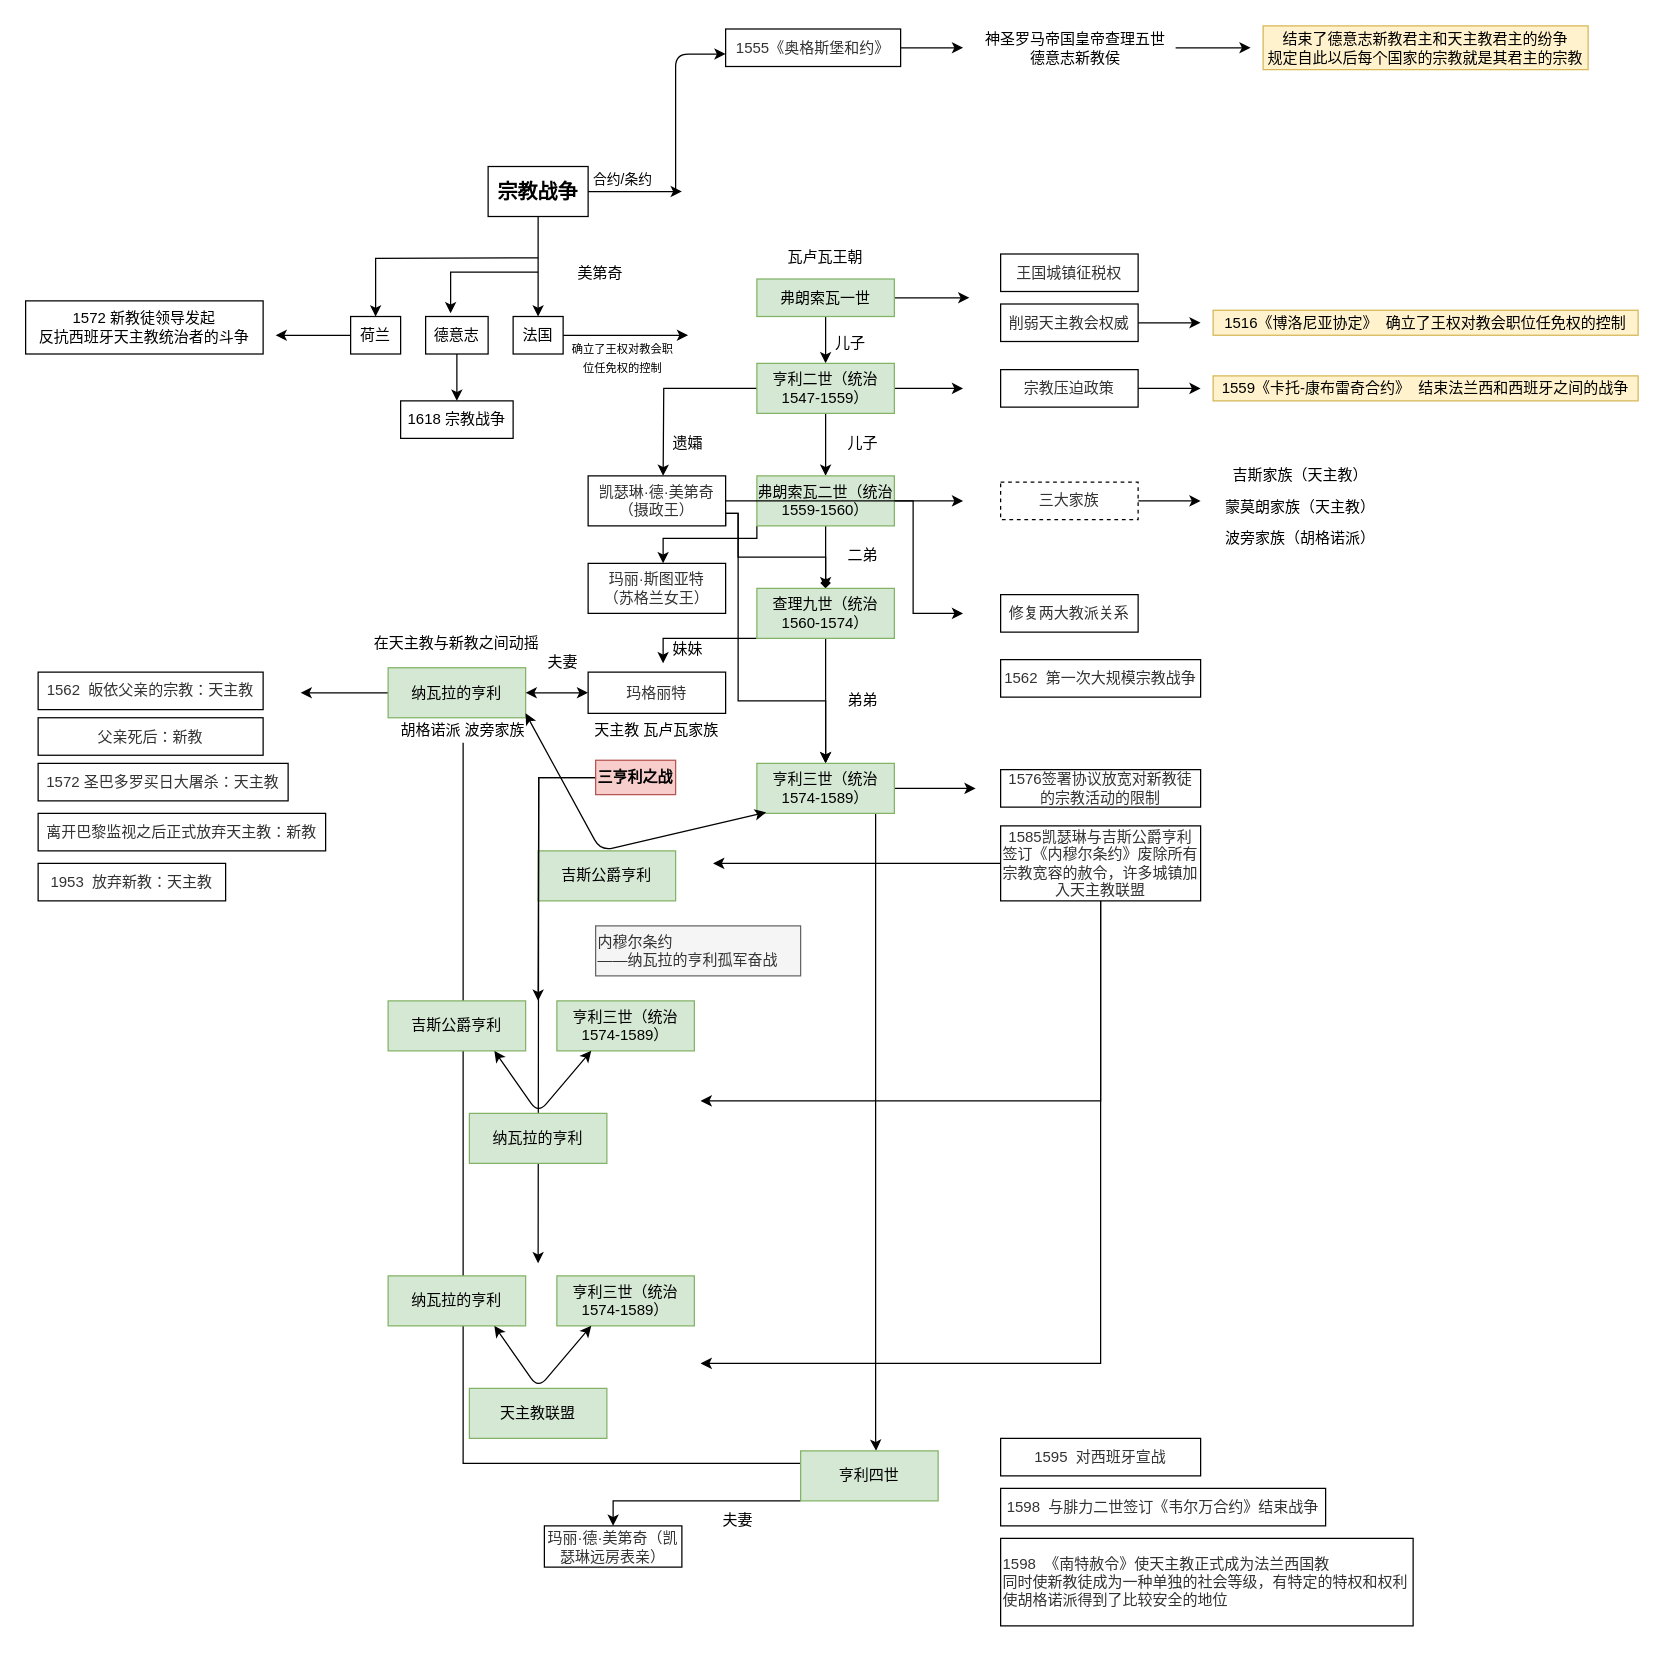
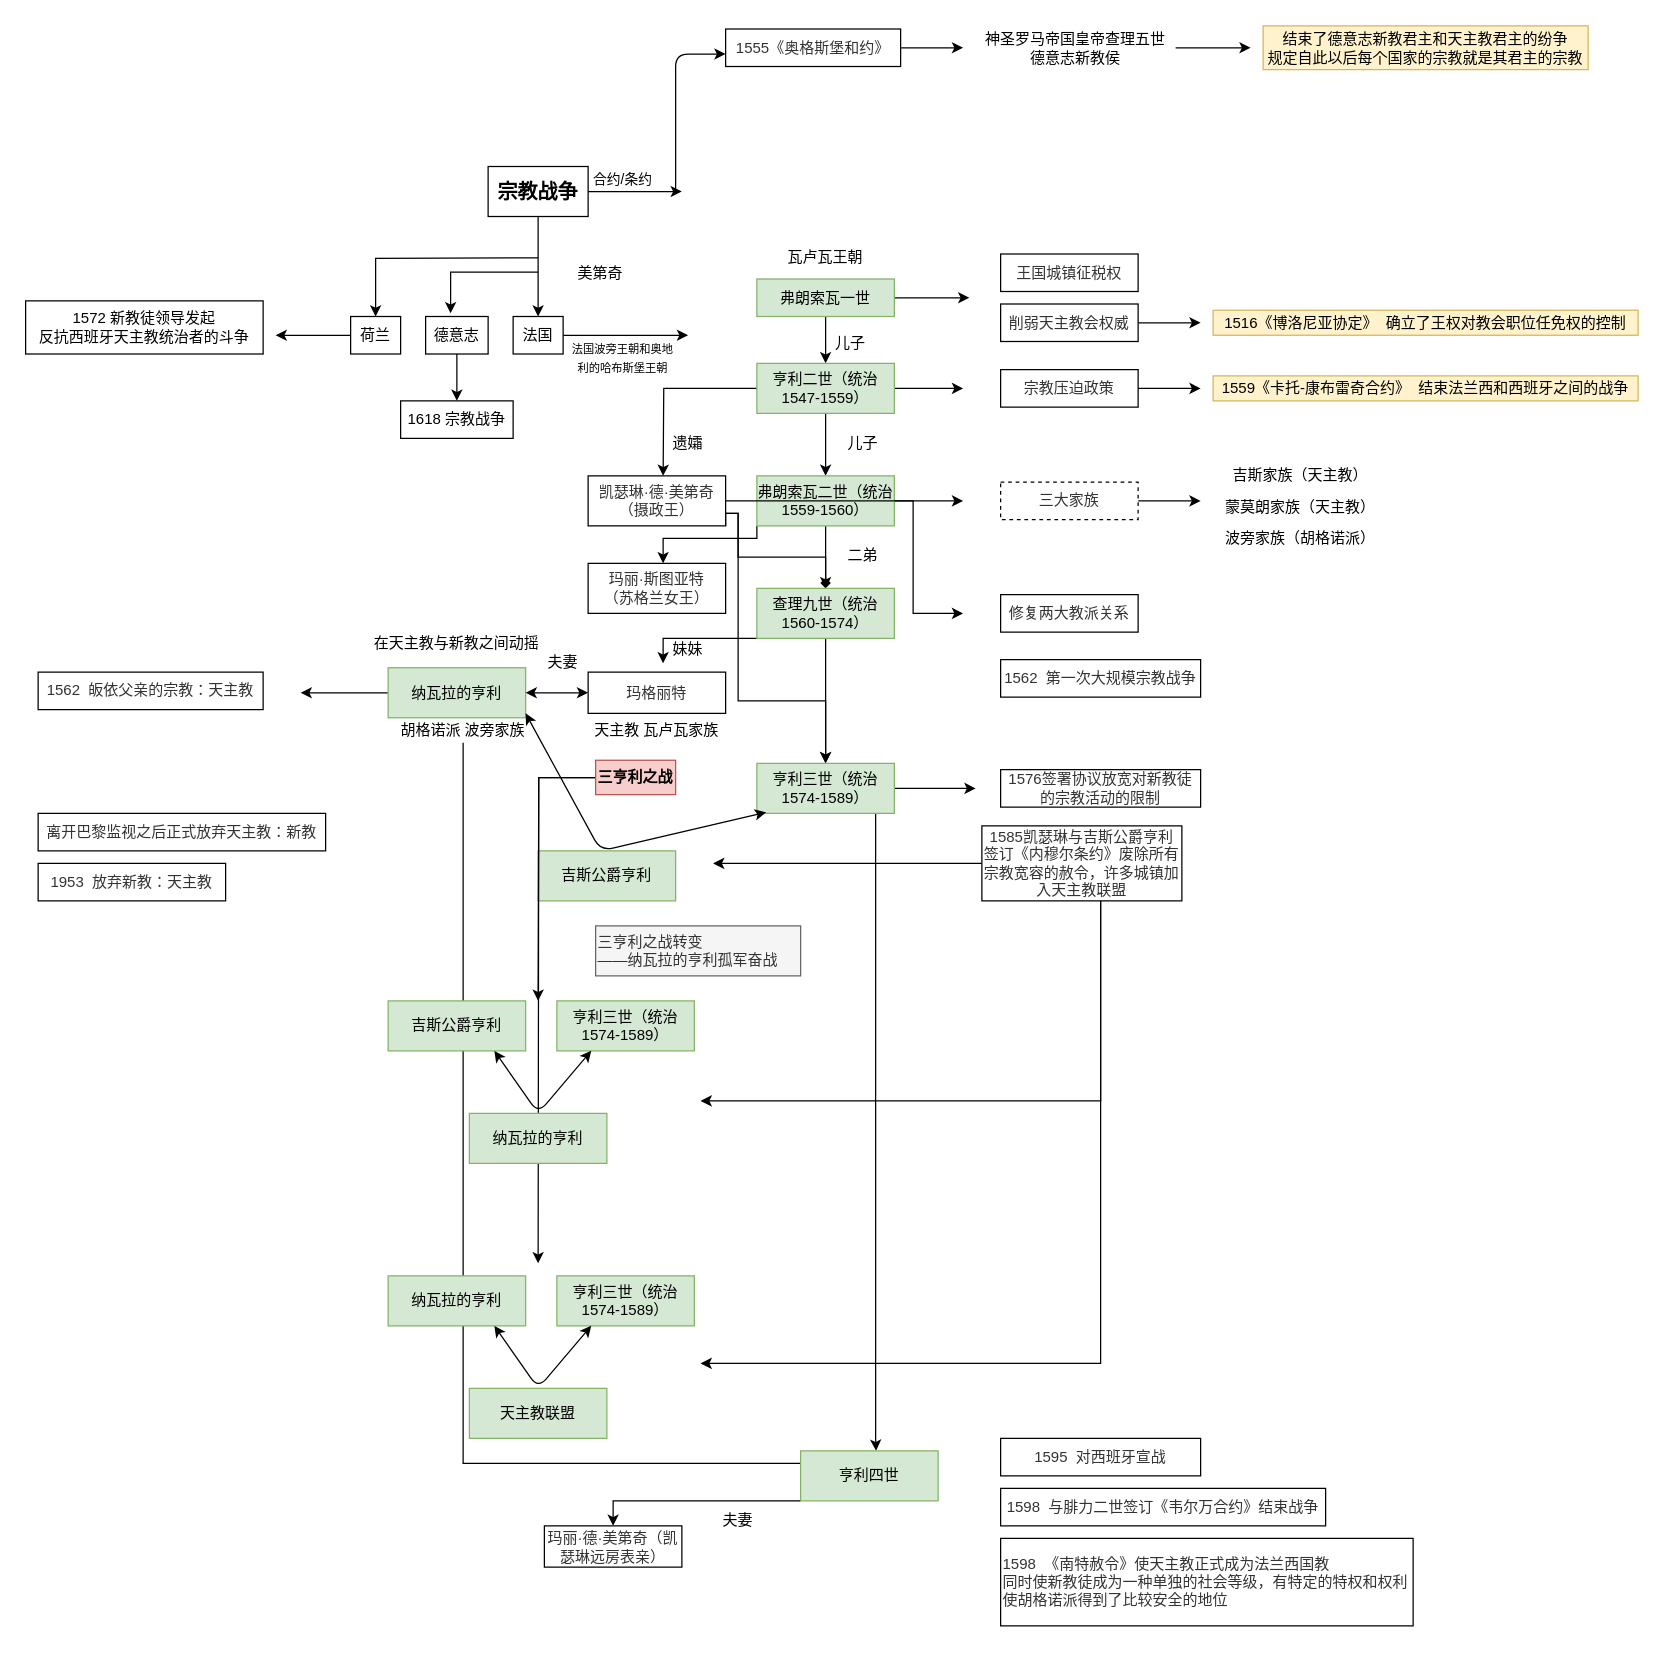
(623, 357) -> (623, 357)
(863, 700) -> none
(151, 736) -> none
(163, 782) -> none
(1101, 863) -> (1082, 863)
(682, 951) -> (682, 951)
